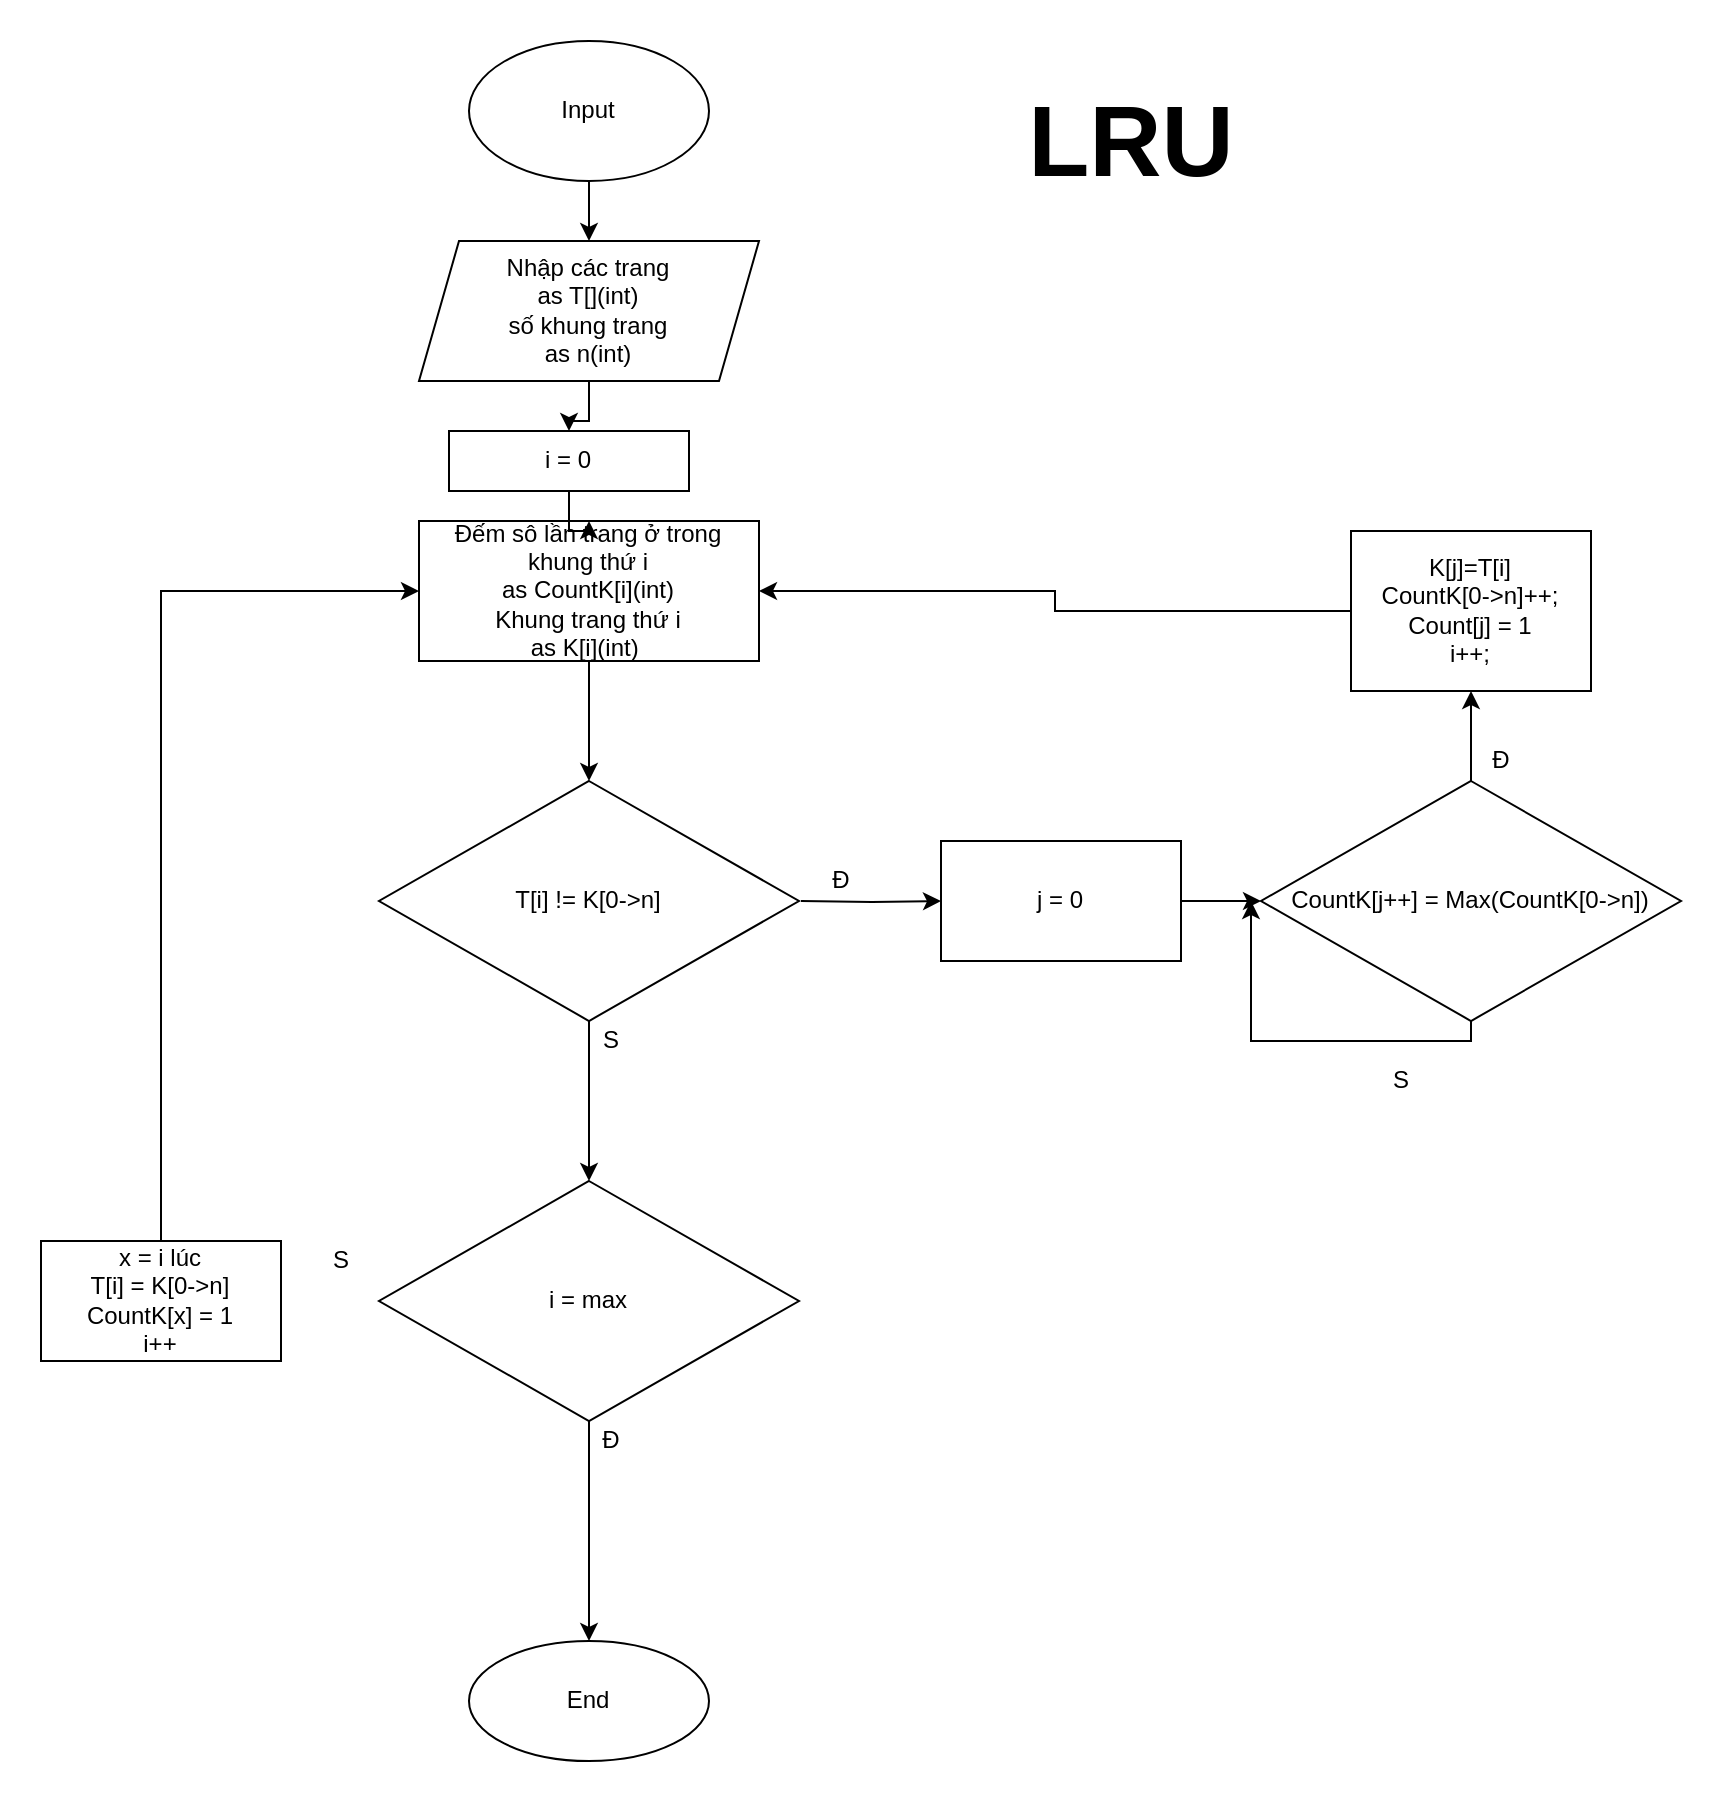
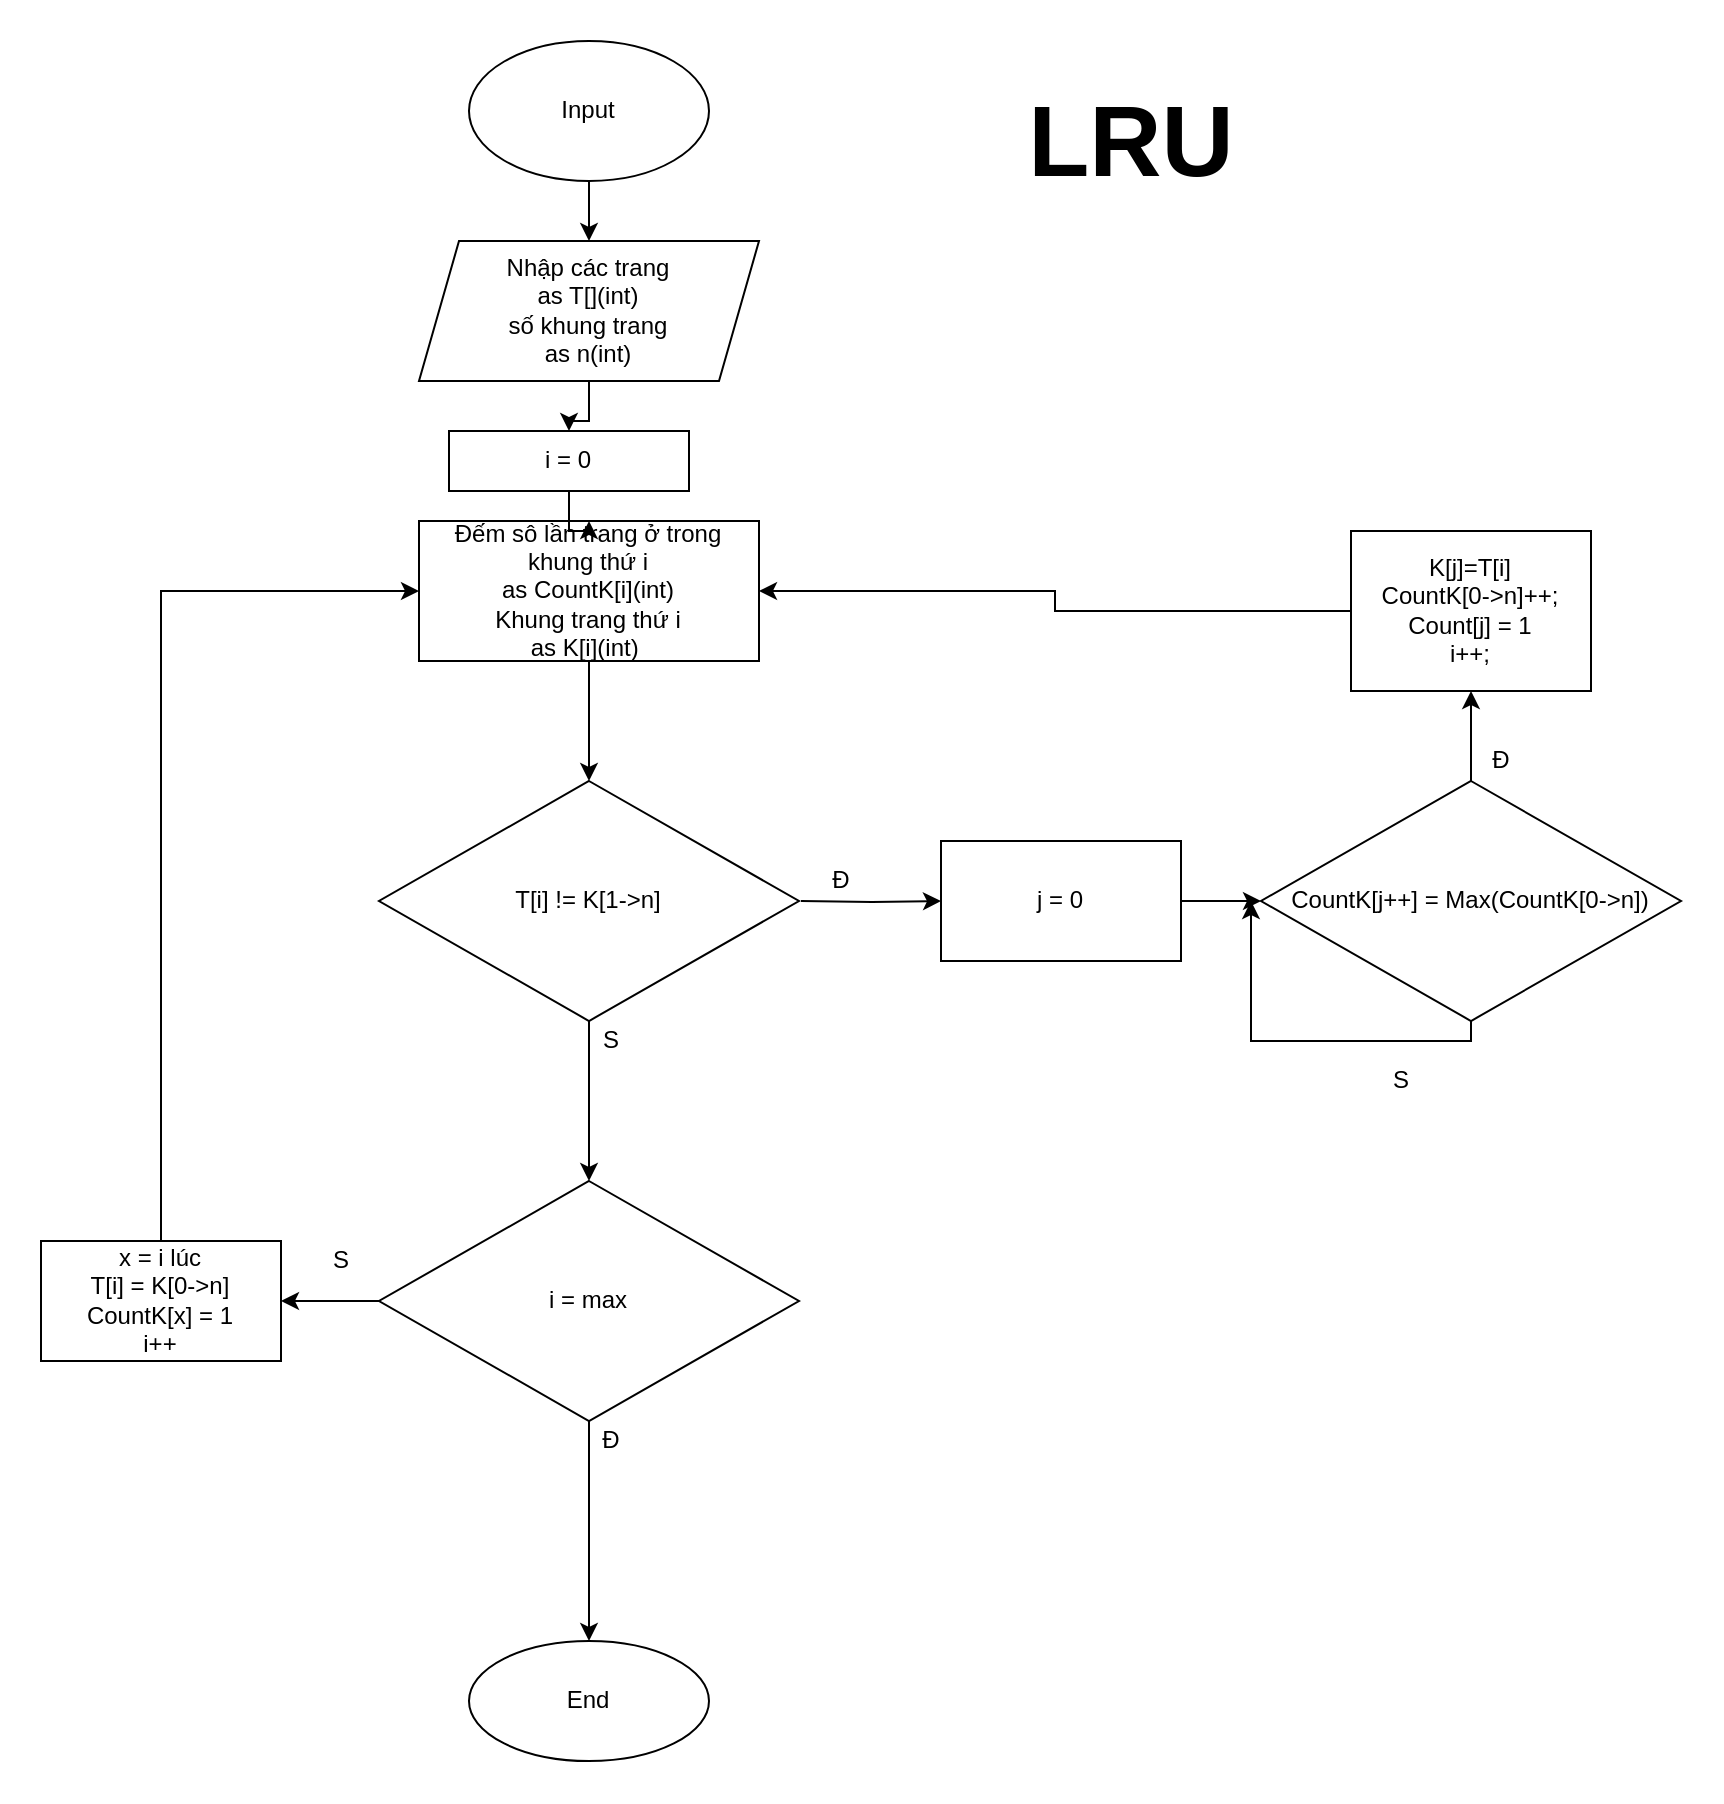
(589, 901) -> (589, 901)
none -> (337, 1301)
